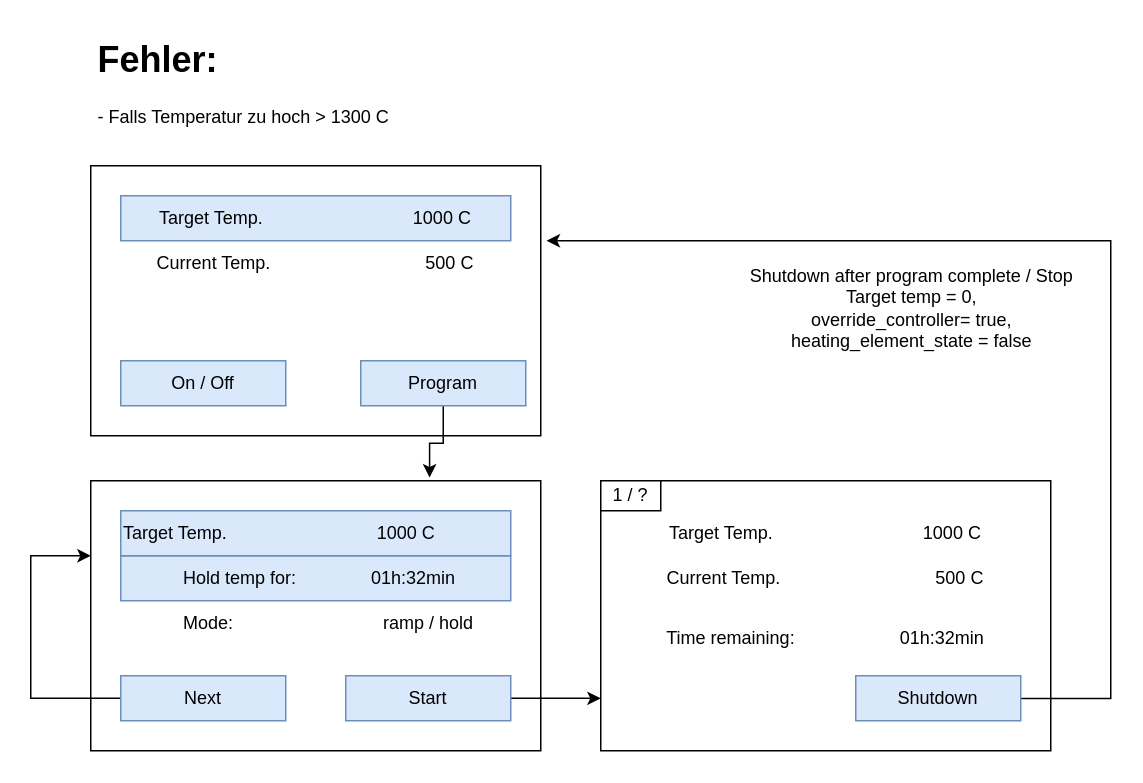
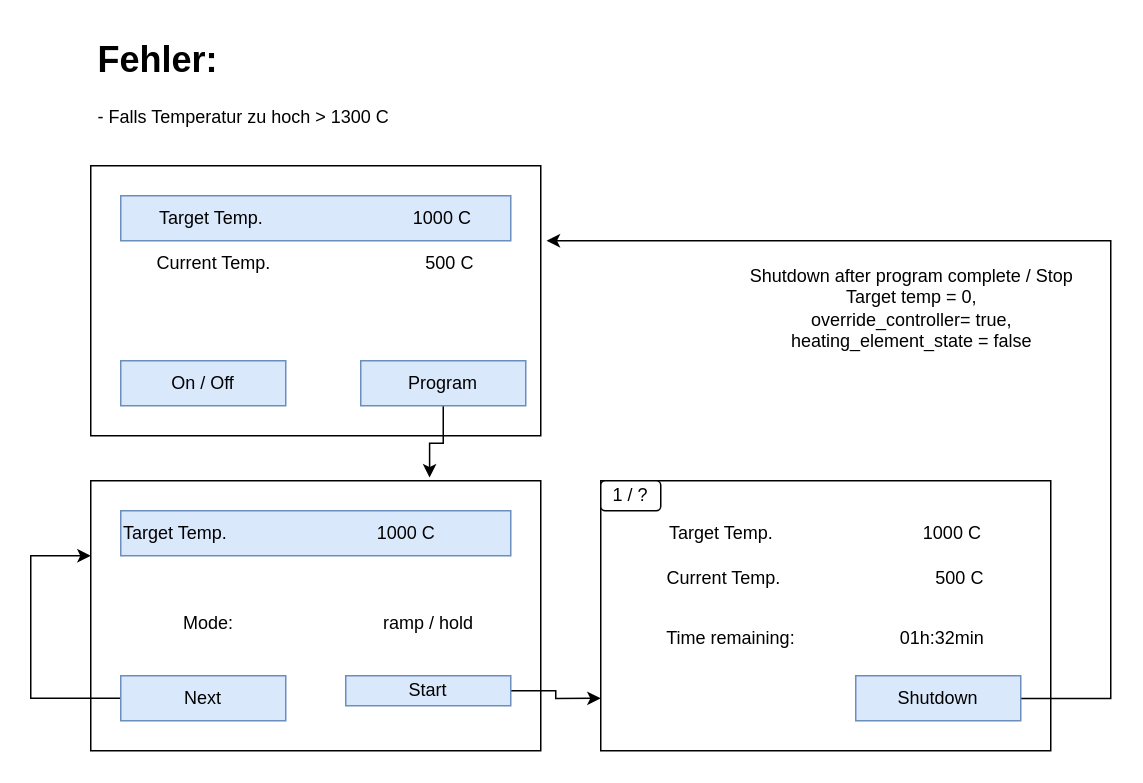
(631, 496) -> (631, 496)
(316, 578) -> none
(428, 698) -> (428, 691)
